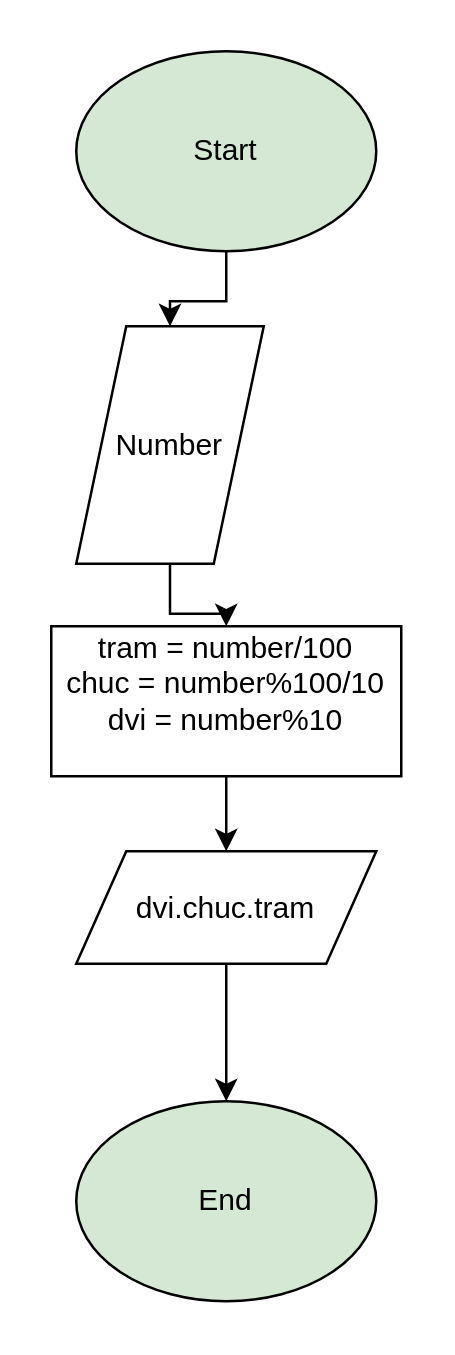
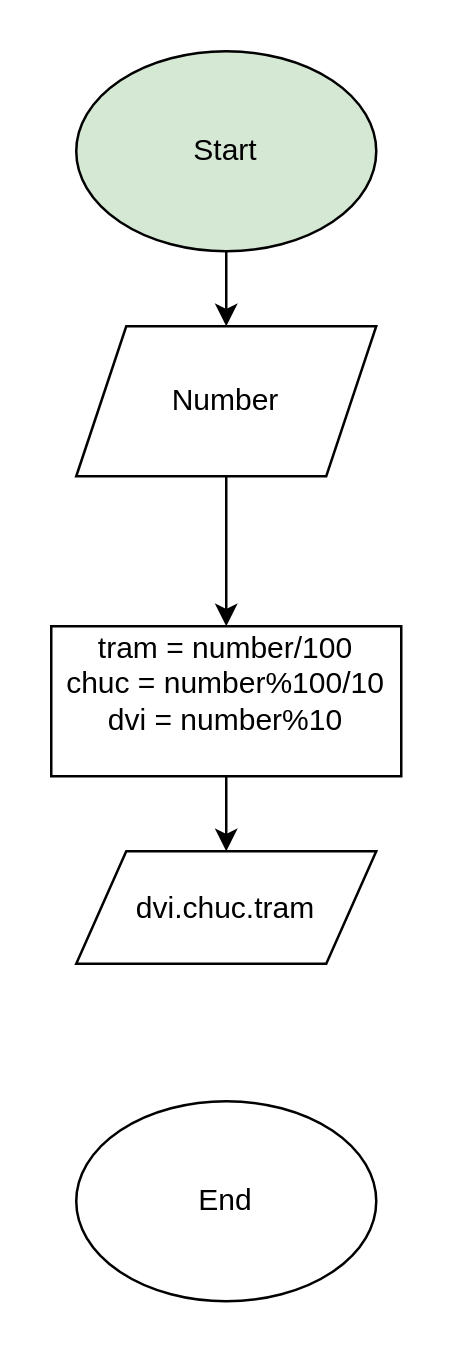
(170, 445) -> (226, 401)
(226, 1024) -> none
(226, 1201) -> (226, 1201)
